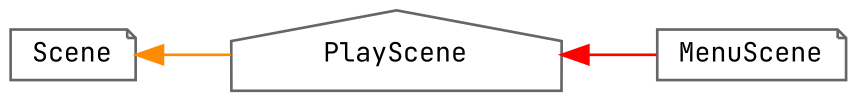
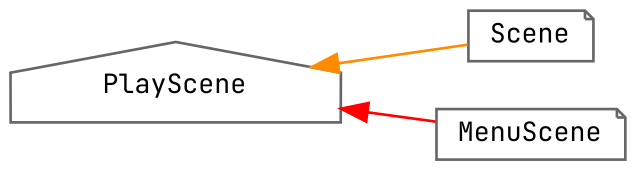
(197, 55) -> (403, 54)
